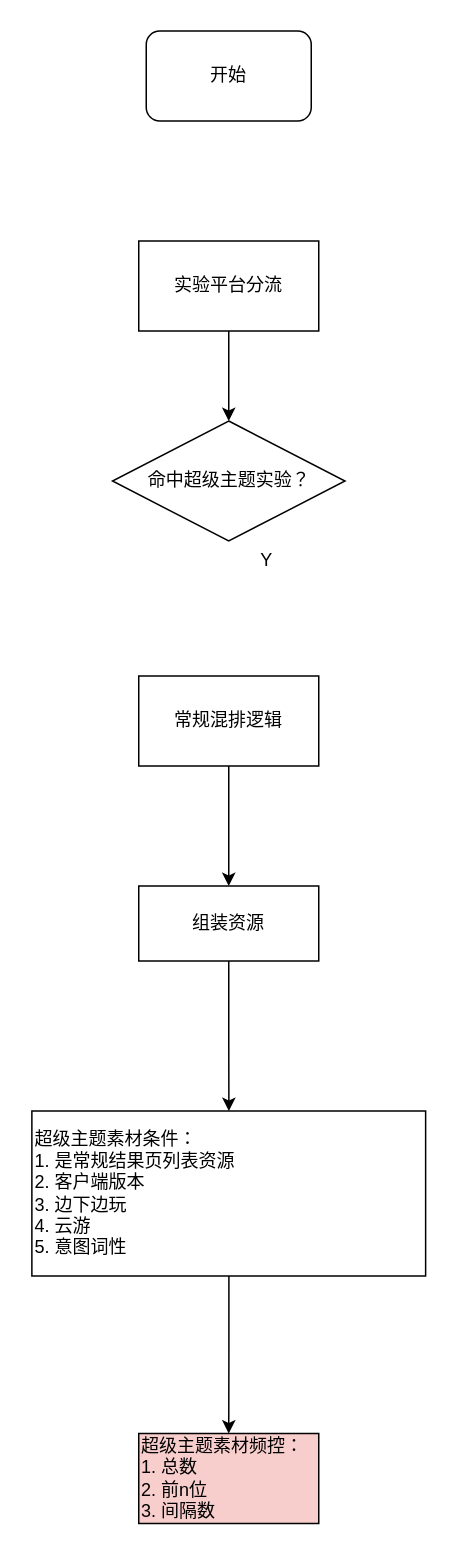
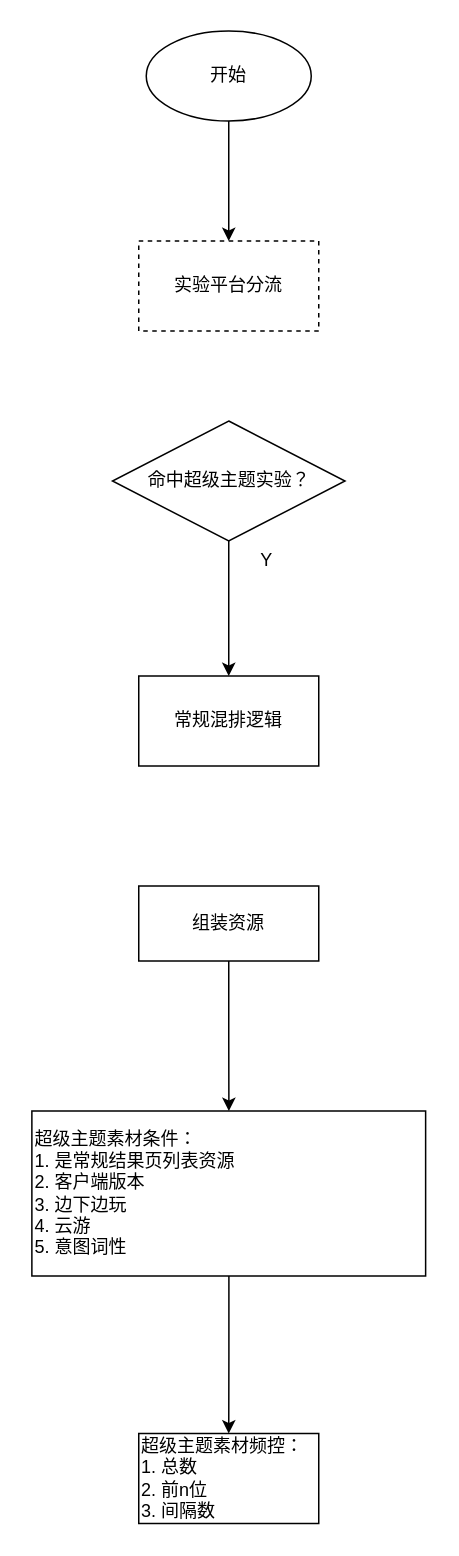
(229, 76) -> (229, 76)
none -> (229, 176)
(229, 286) -> (229, 286)
(229, 371) -> none
none -> (229, 603)
(229, 821) -> none
(229, 1478) -> (229, 1478)
